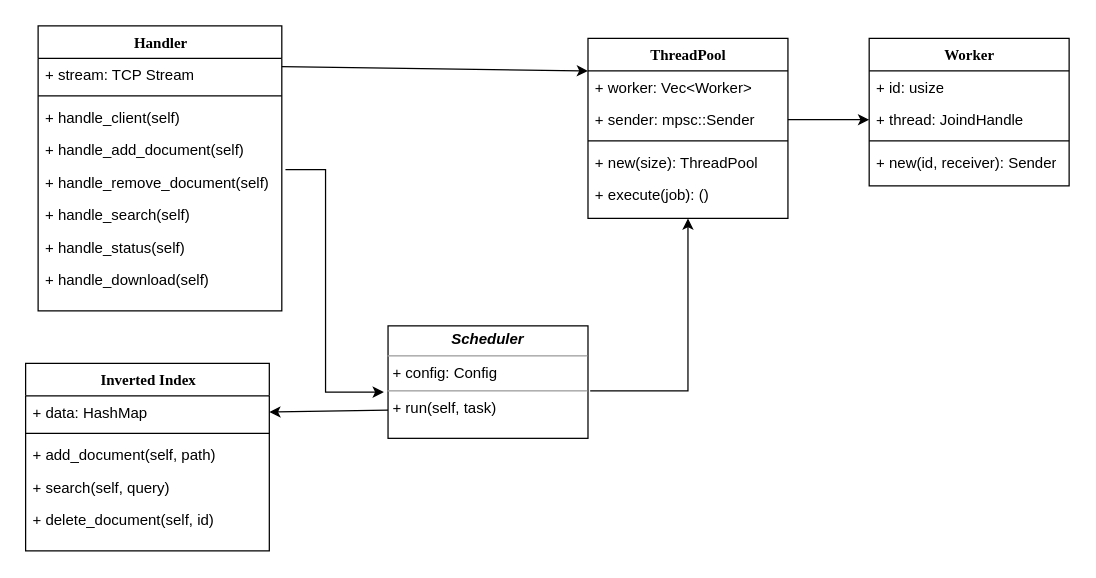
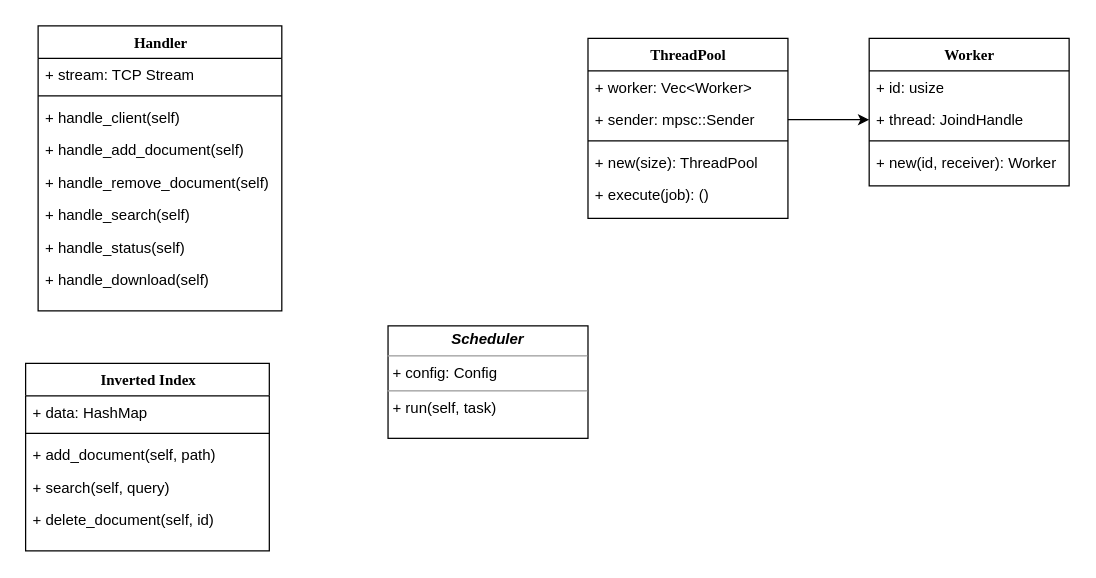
(431, 68) -> none
(971, 172) -> (971, 172)
(326, 286) -> none
(688, 358) -> none
(333, 411) -> none
